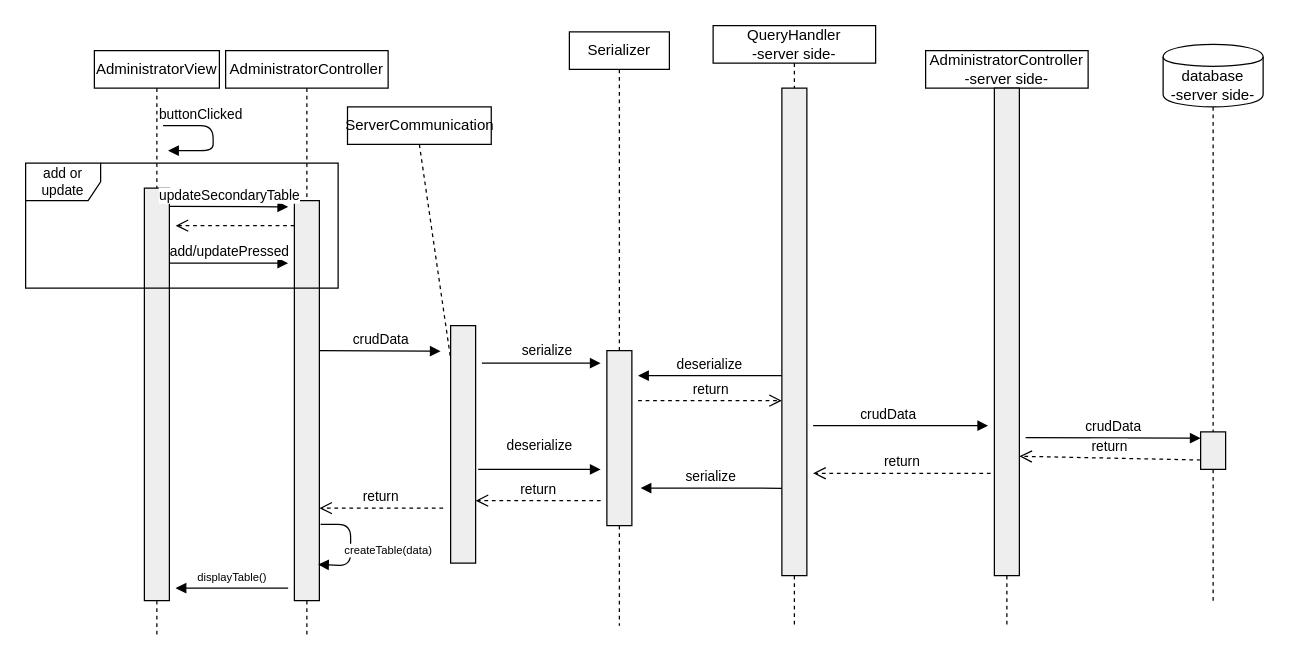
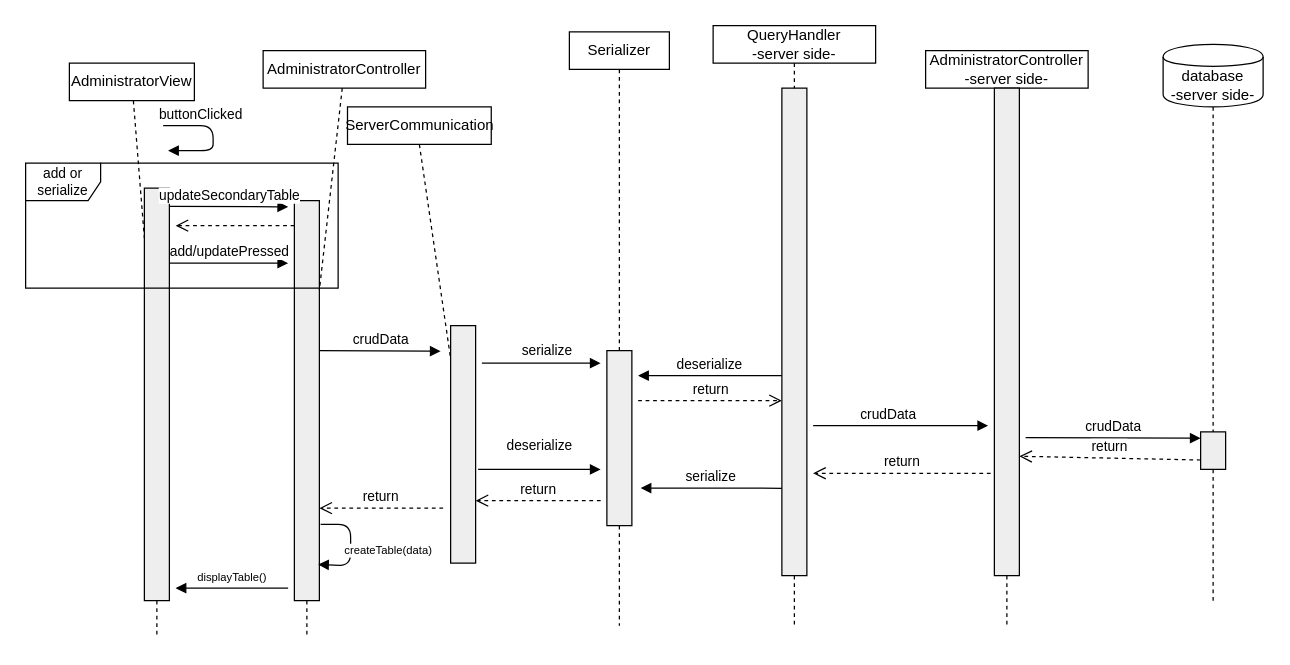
(157, 69) -> (132, 82)
(307, 69) -> (344, 69)
(63, 182) -> (63, 182)
